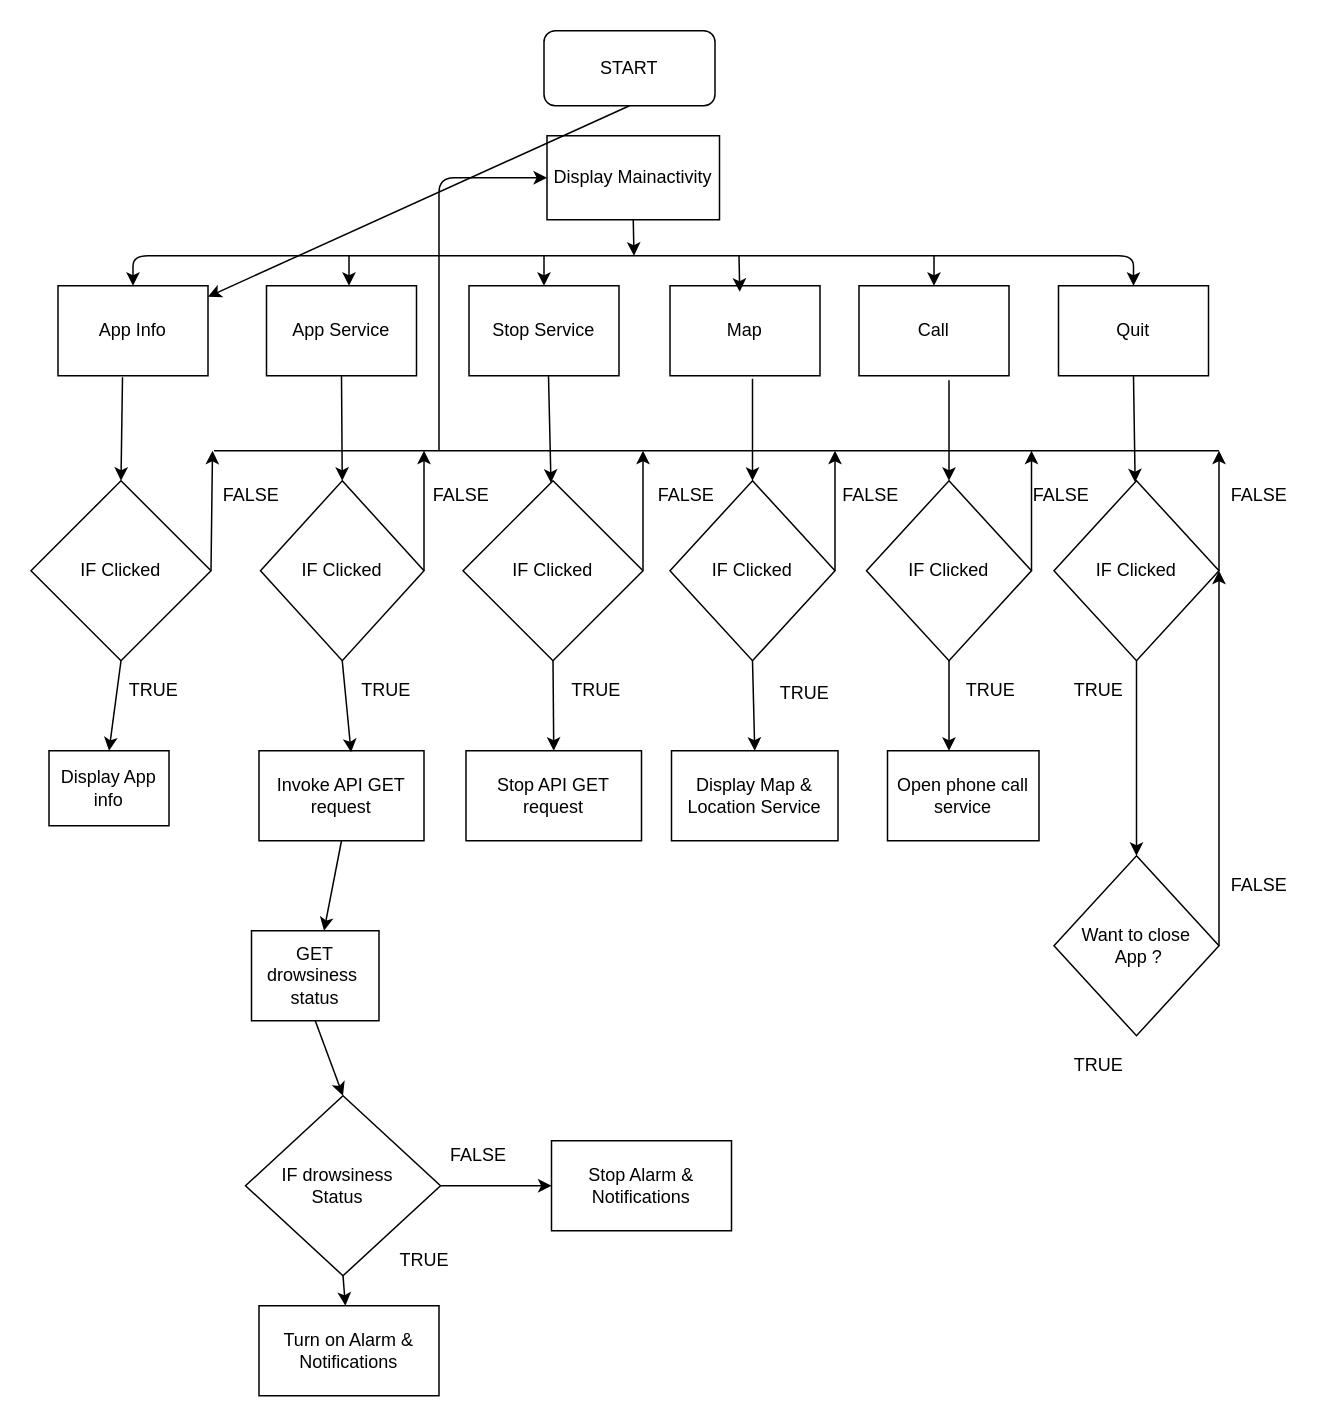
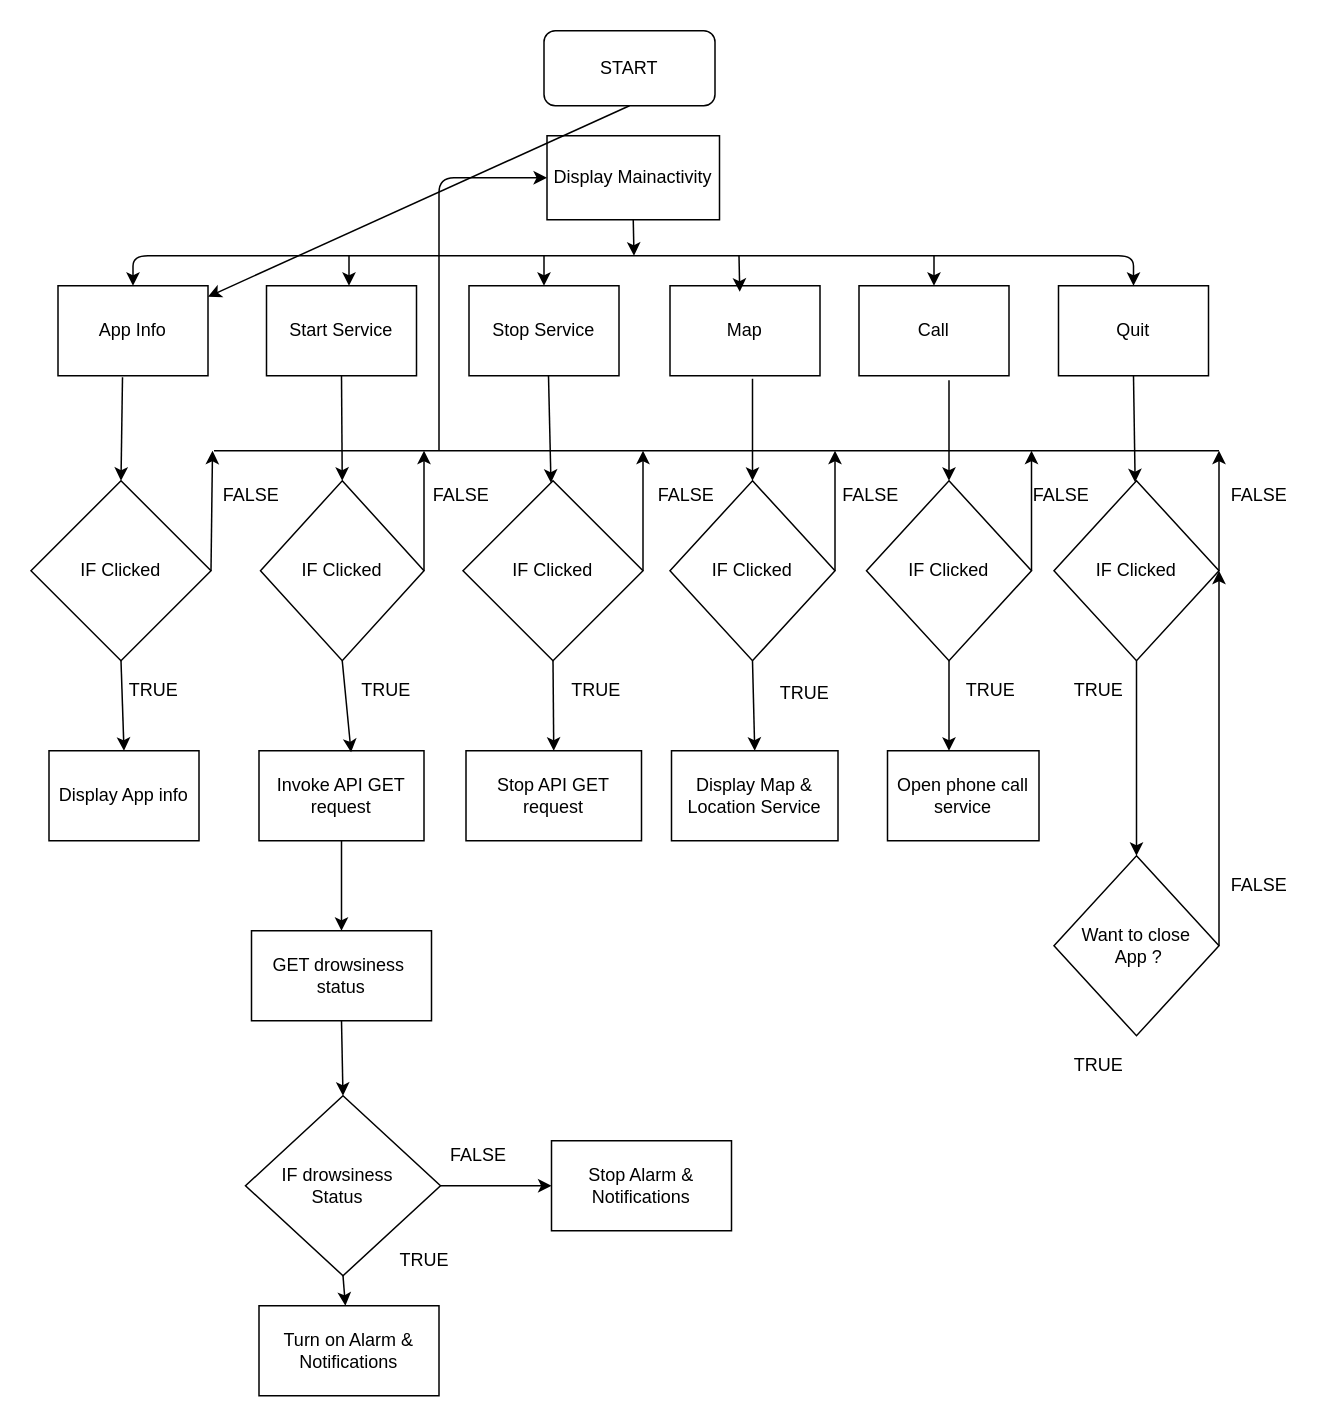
(341, 331) -> (341, 331)
(109, 788) -> (124, 796)
(315, 976) -> (341, 976)
